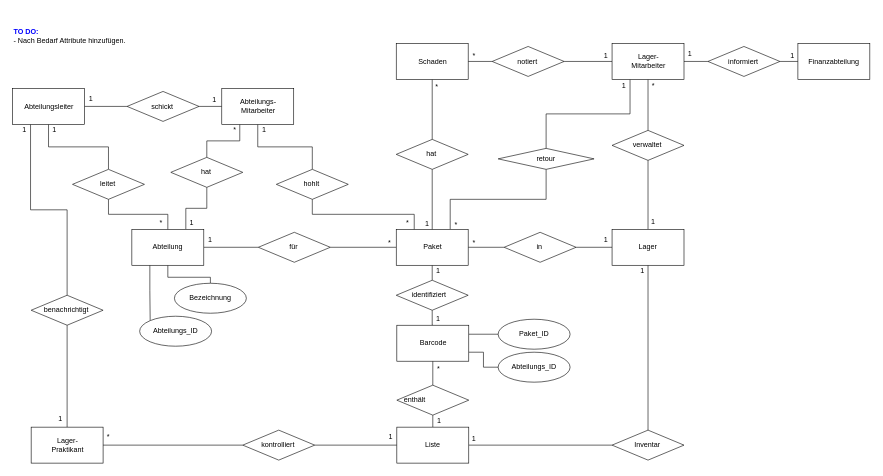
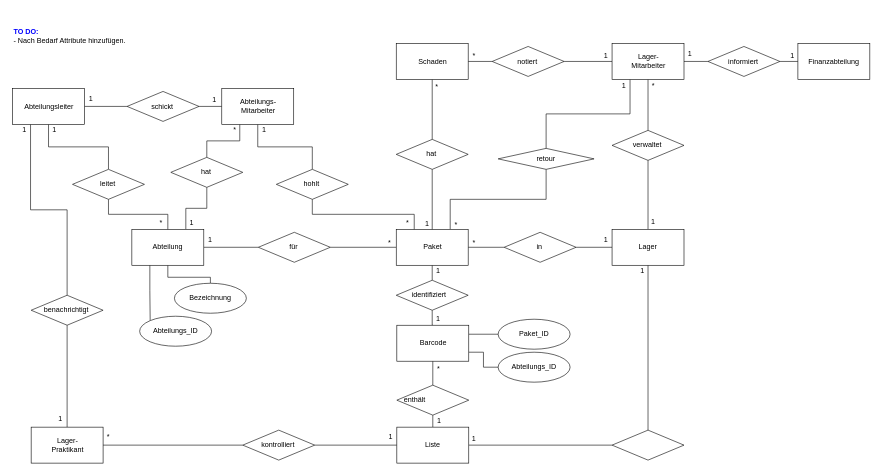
(648, 446) -> none
